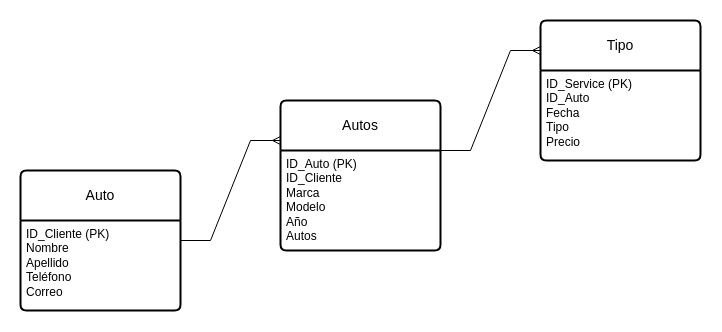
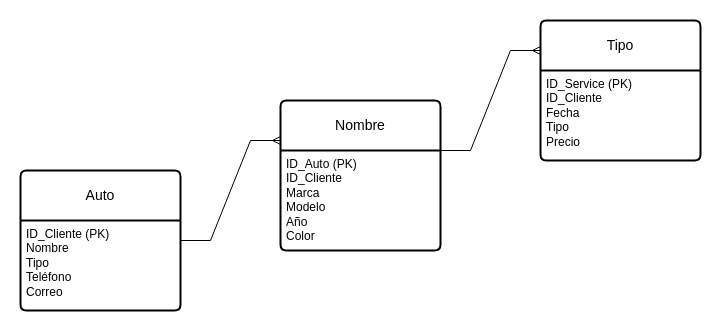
(594, 114) -> (594, 114)
(361, 126) -> (361, 126)
(325, 201) -> (325, 201)
(72, 264) -> (72, 264)
